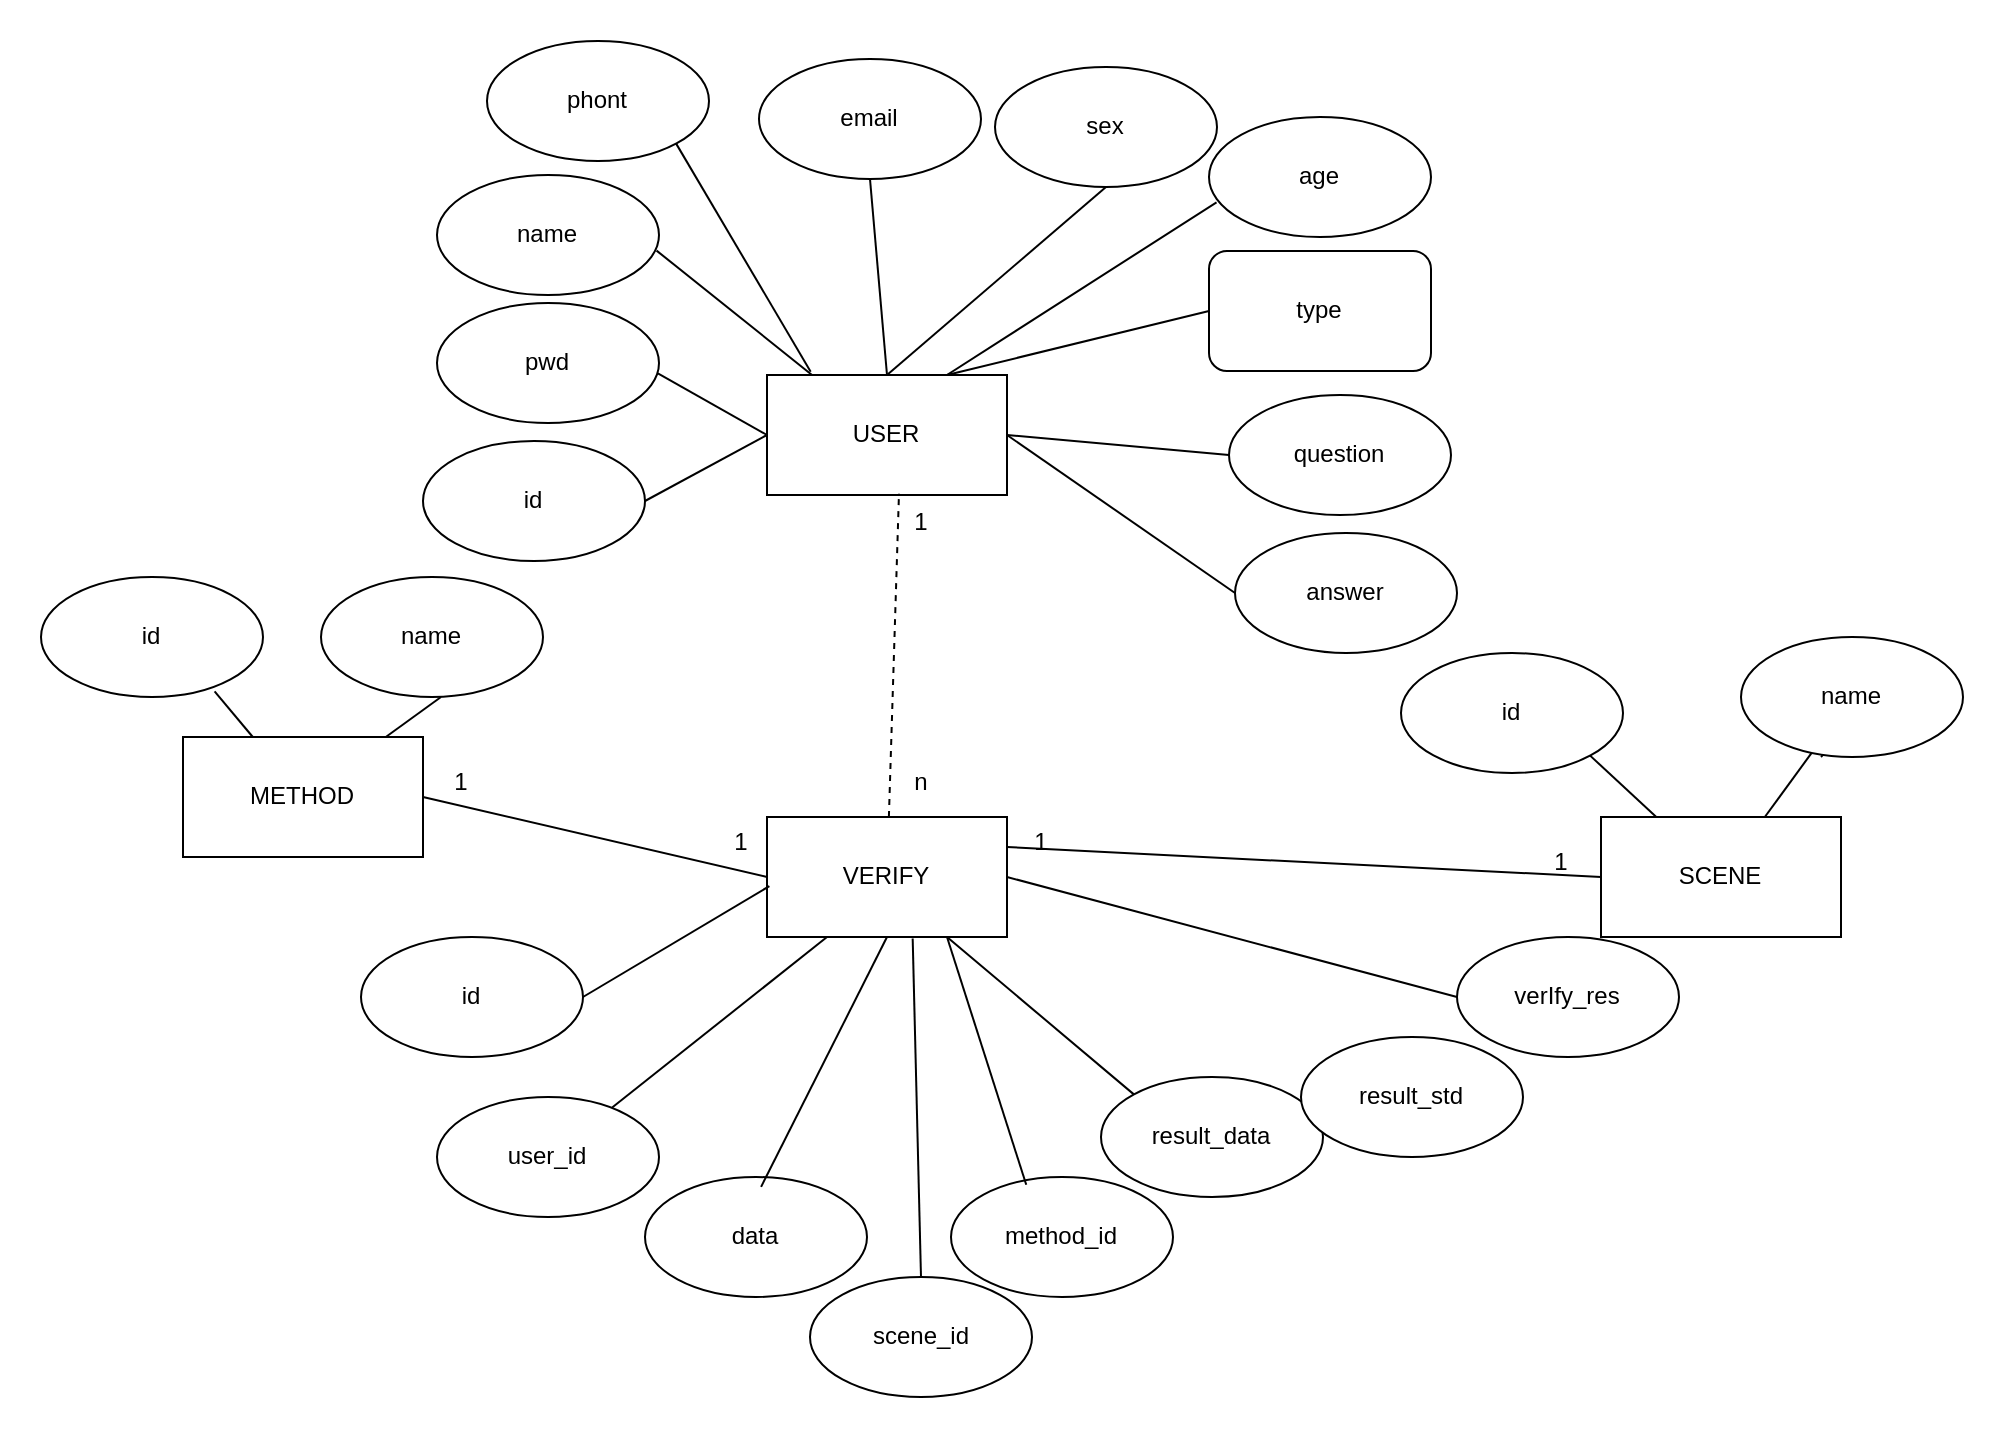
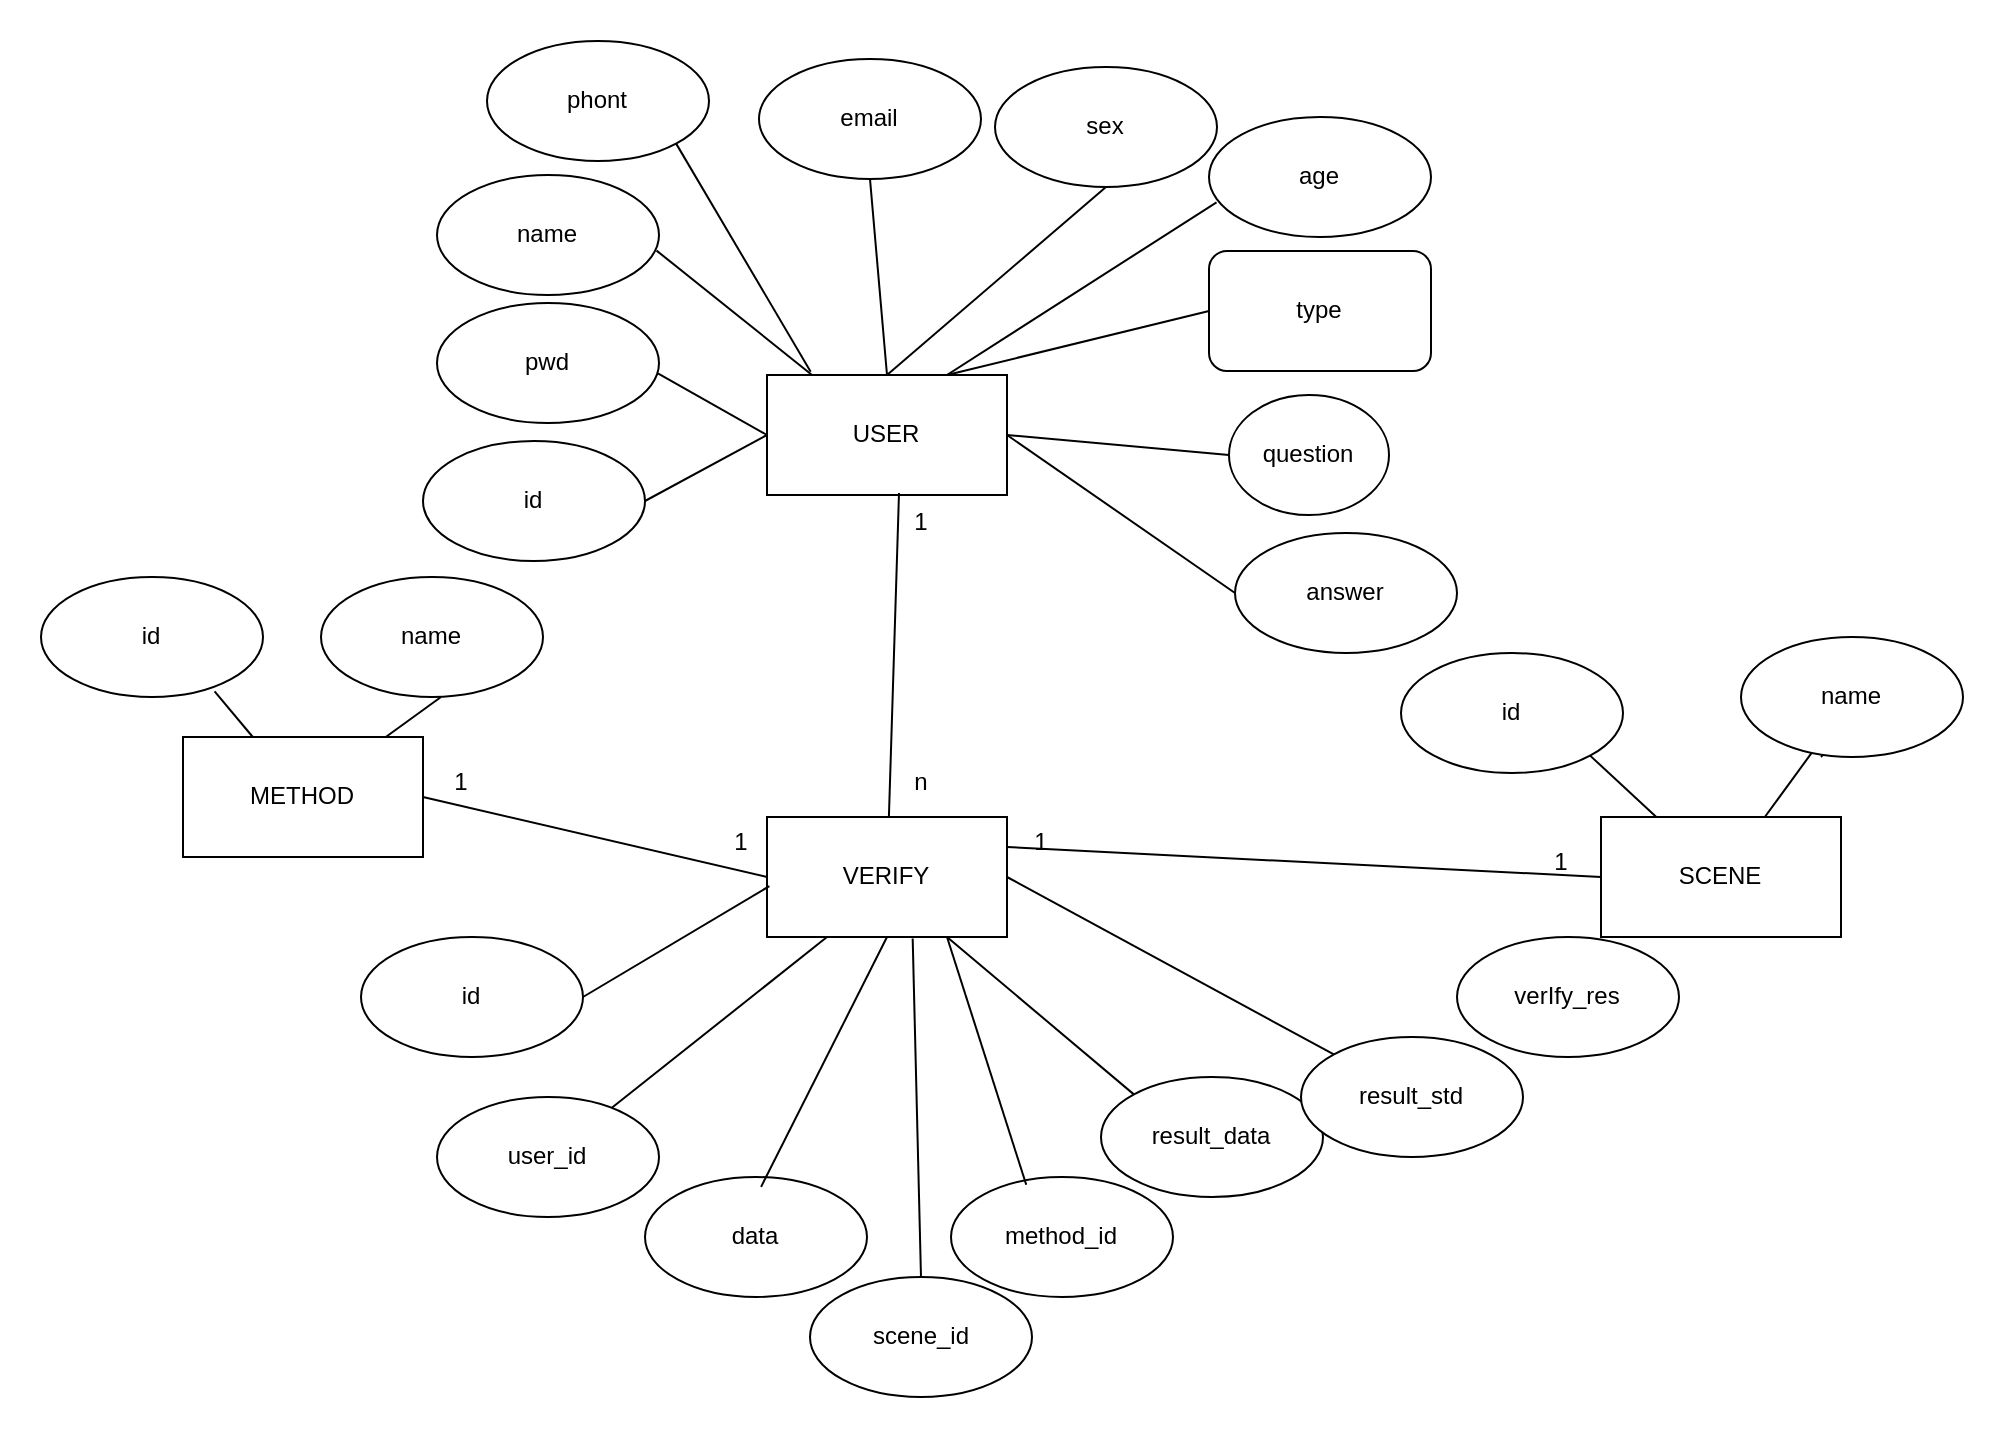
(1340, 455) -> (1309, 455)
(894, 653) -> (894, 653)
(1232, 937) -> (1170, 965)
